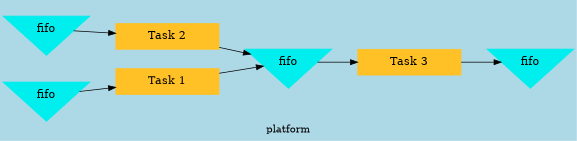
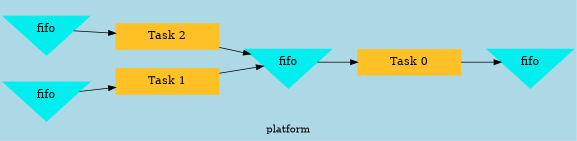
(409, 62) -> (409, 62)
